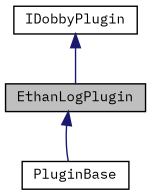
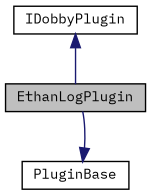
(66, 144) -> (85, 130)
